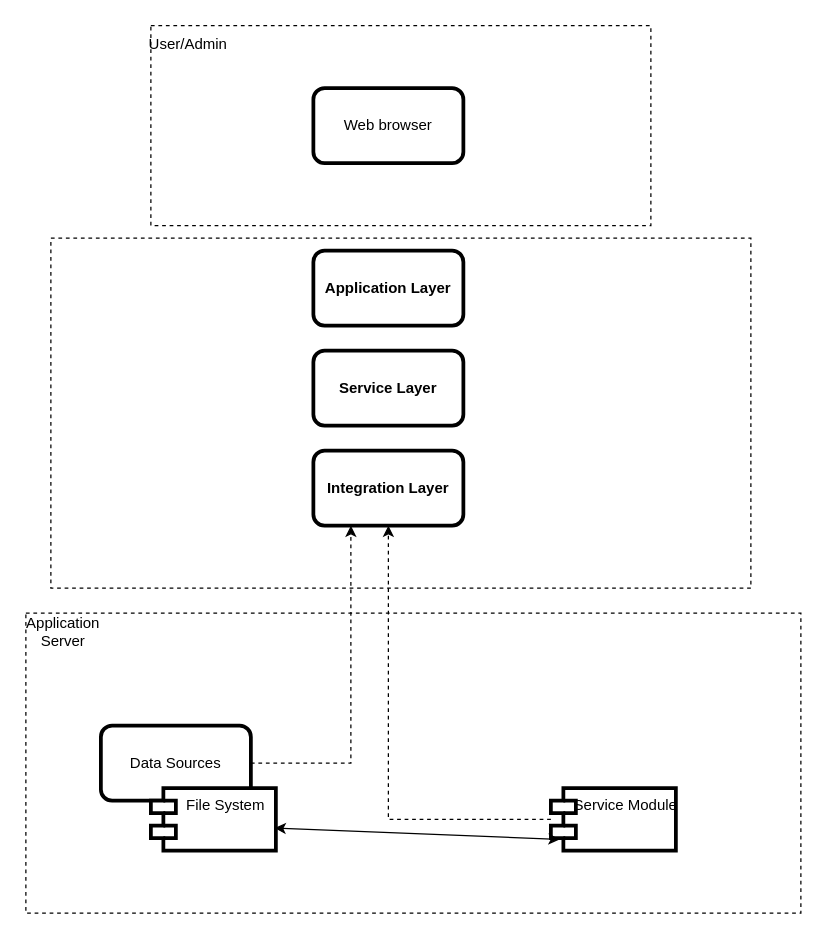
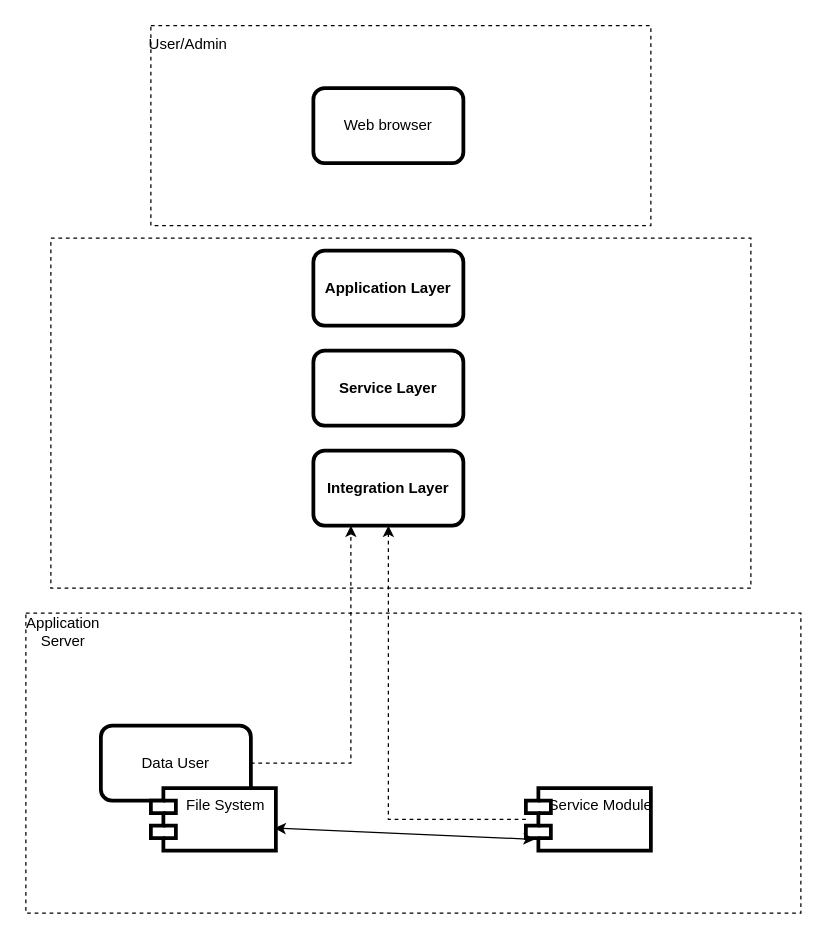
(176, 763) -> (176, 763)
(613, 819) -> (588, 819)
